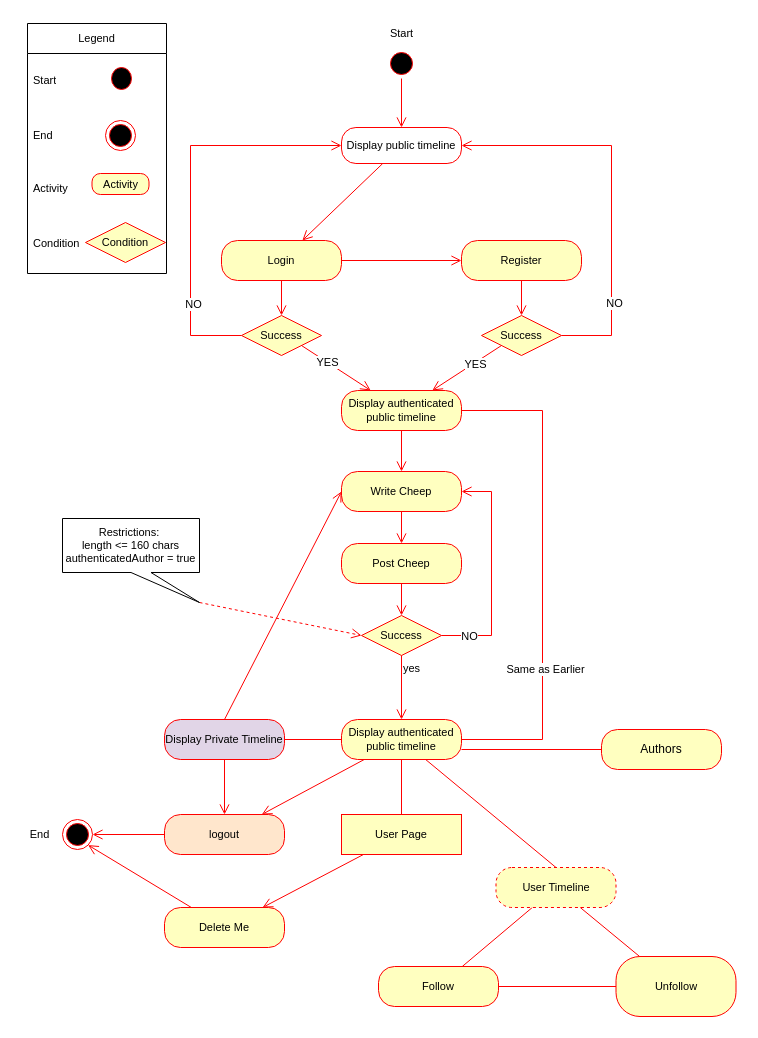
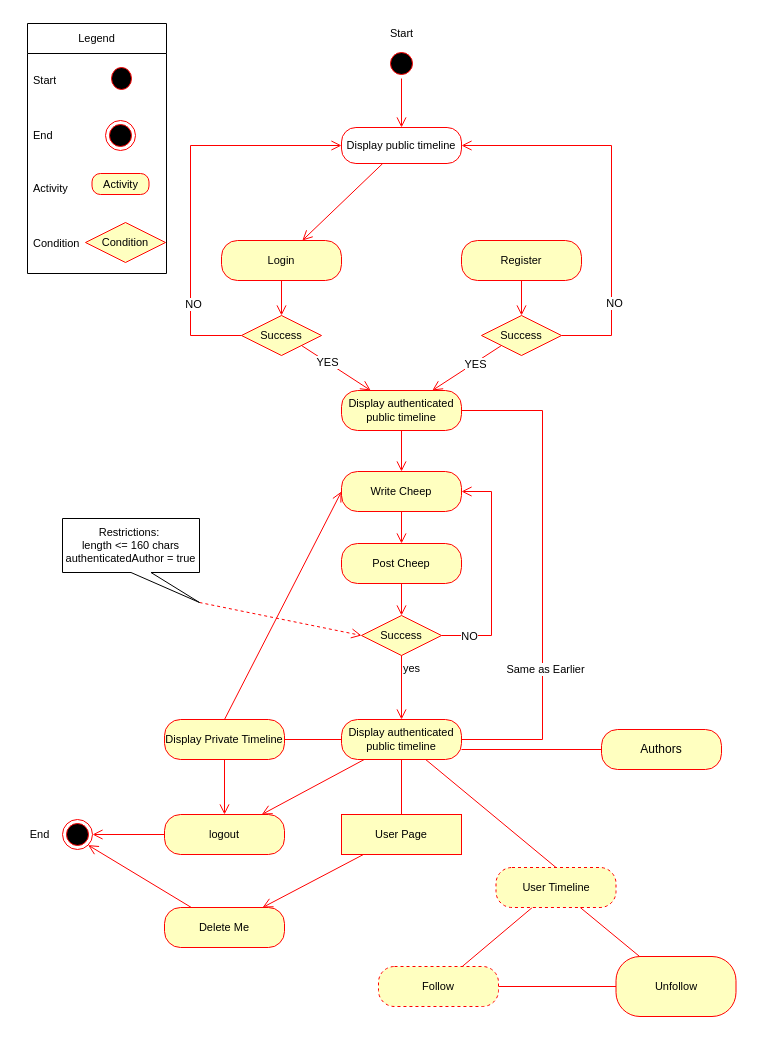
(400, 261) -> none
(225, 740) -> (225, 740)
(225, 835) -> (225, 835)
(439, 987) -> (439, 987)
